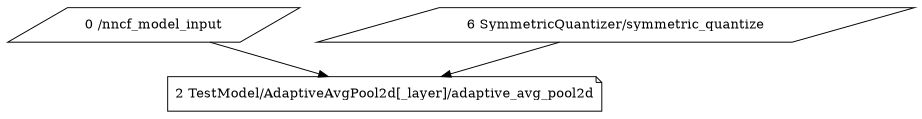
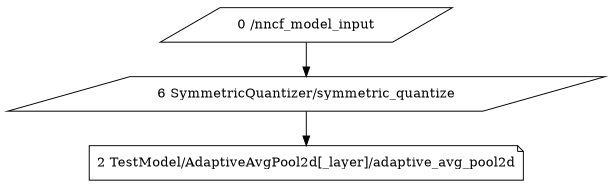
(264, 58) -> (306, 55)
